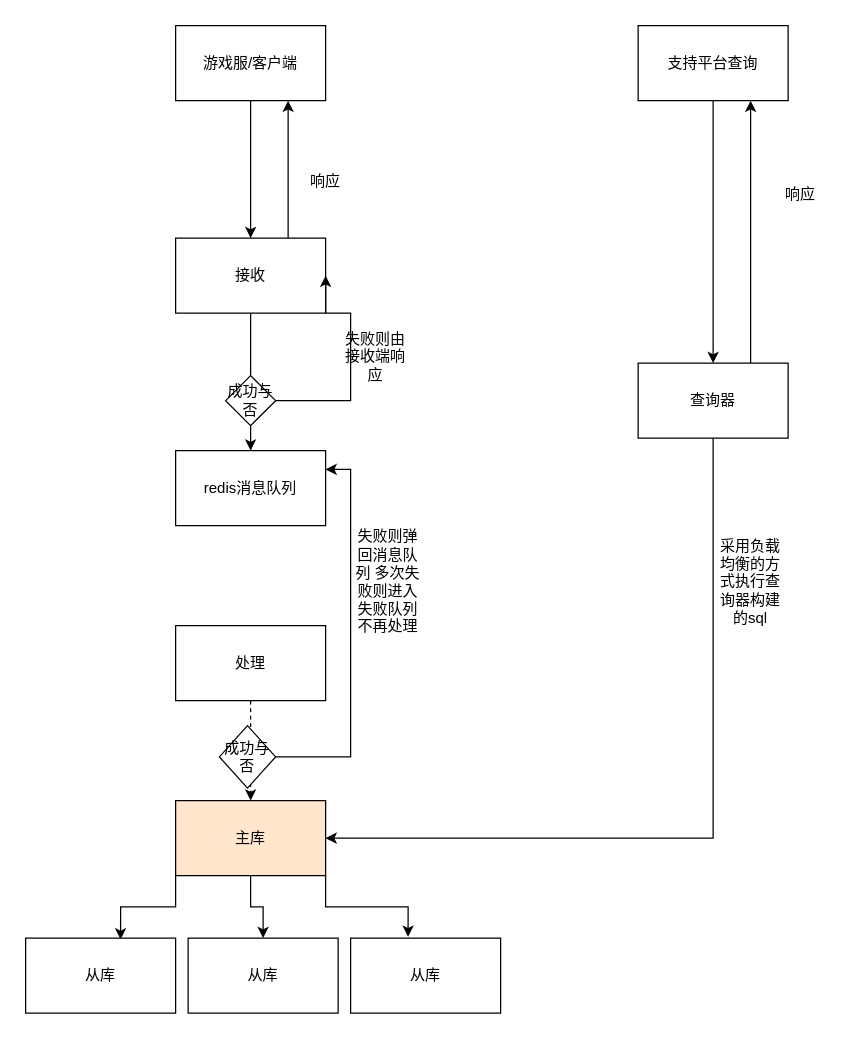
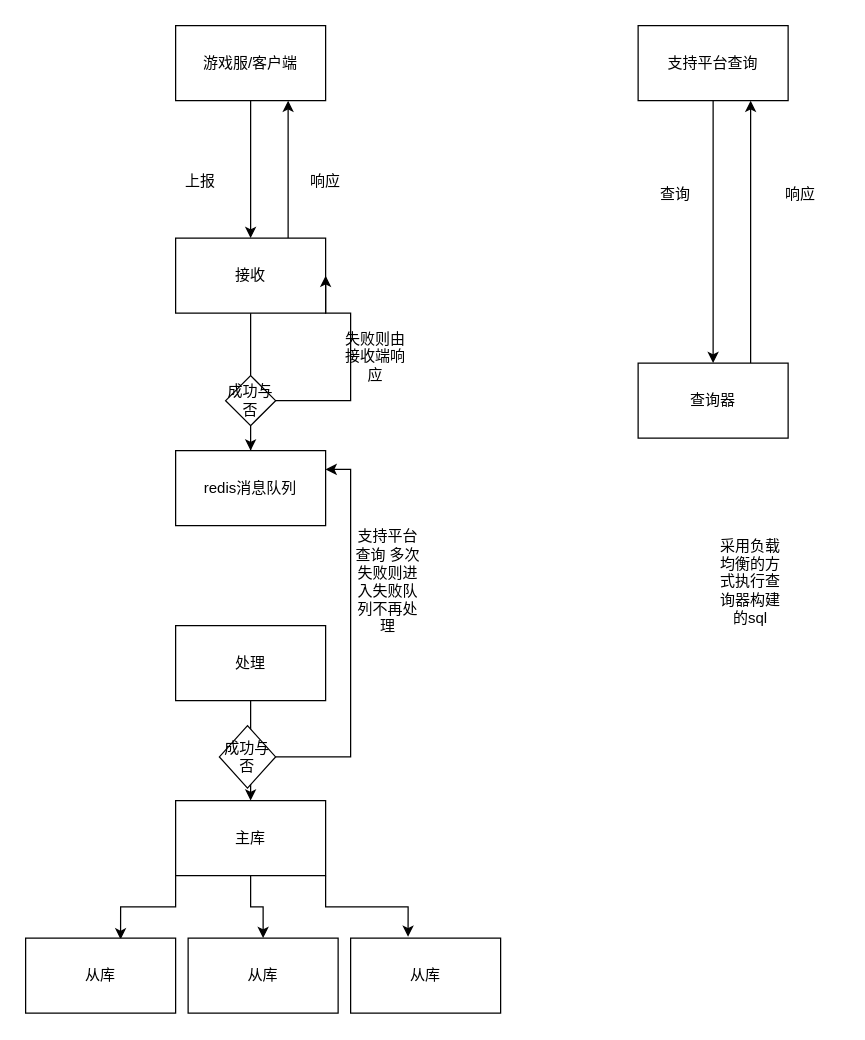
none -> (201, 182)
none -> (676, 194)
(388, 582) -> (388, 582)
(251, 716) -> (251, 716)
(713, 827) -> none
(251, 838) -> (251, 838)
